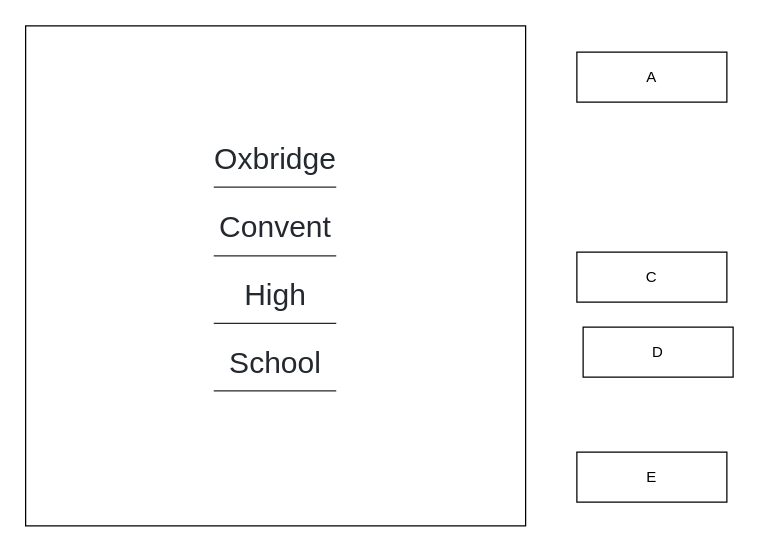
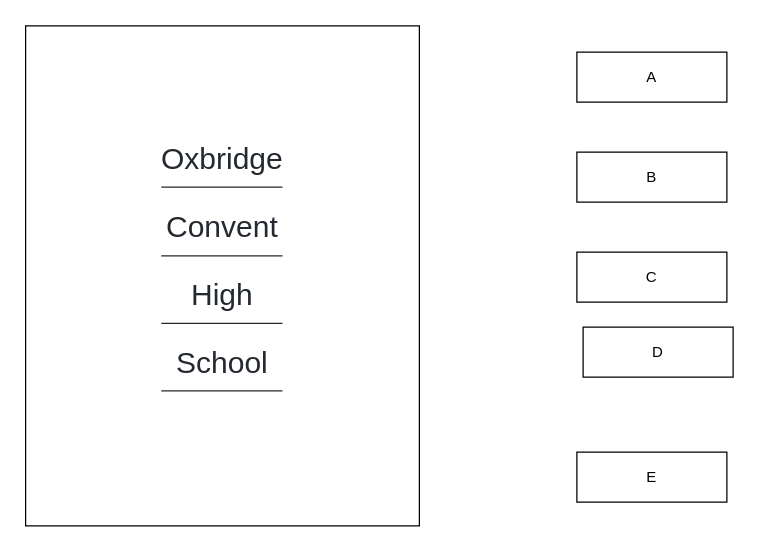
none -> (652, 177)
(276, 276) -> (223, 276)
